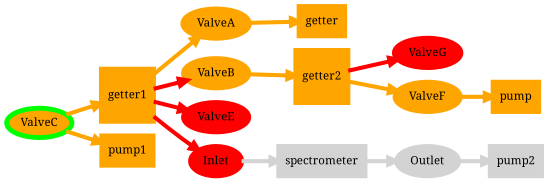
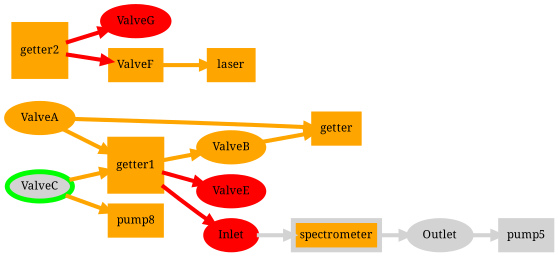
(173, 58) -> (82, 139)
(268, 75) -> (284, 138)
(369, 85) -> (84, 57)
(166, 86) -> (177, 157)
(428, 97) -> (136, 65)
(516, 97) -> (231, 65)
(39, 123) -> (40, 186)
(127, 151) -> (136, 221)
(322, 161) -> (336, 235)
(516, 161) -> (526, 235)
